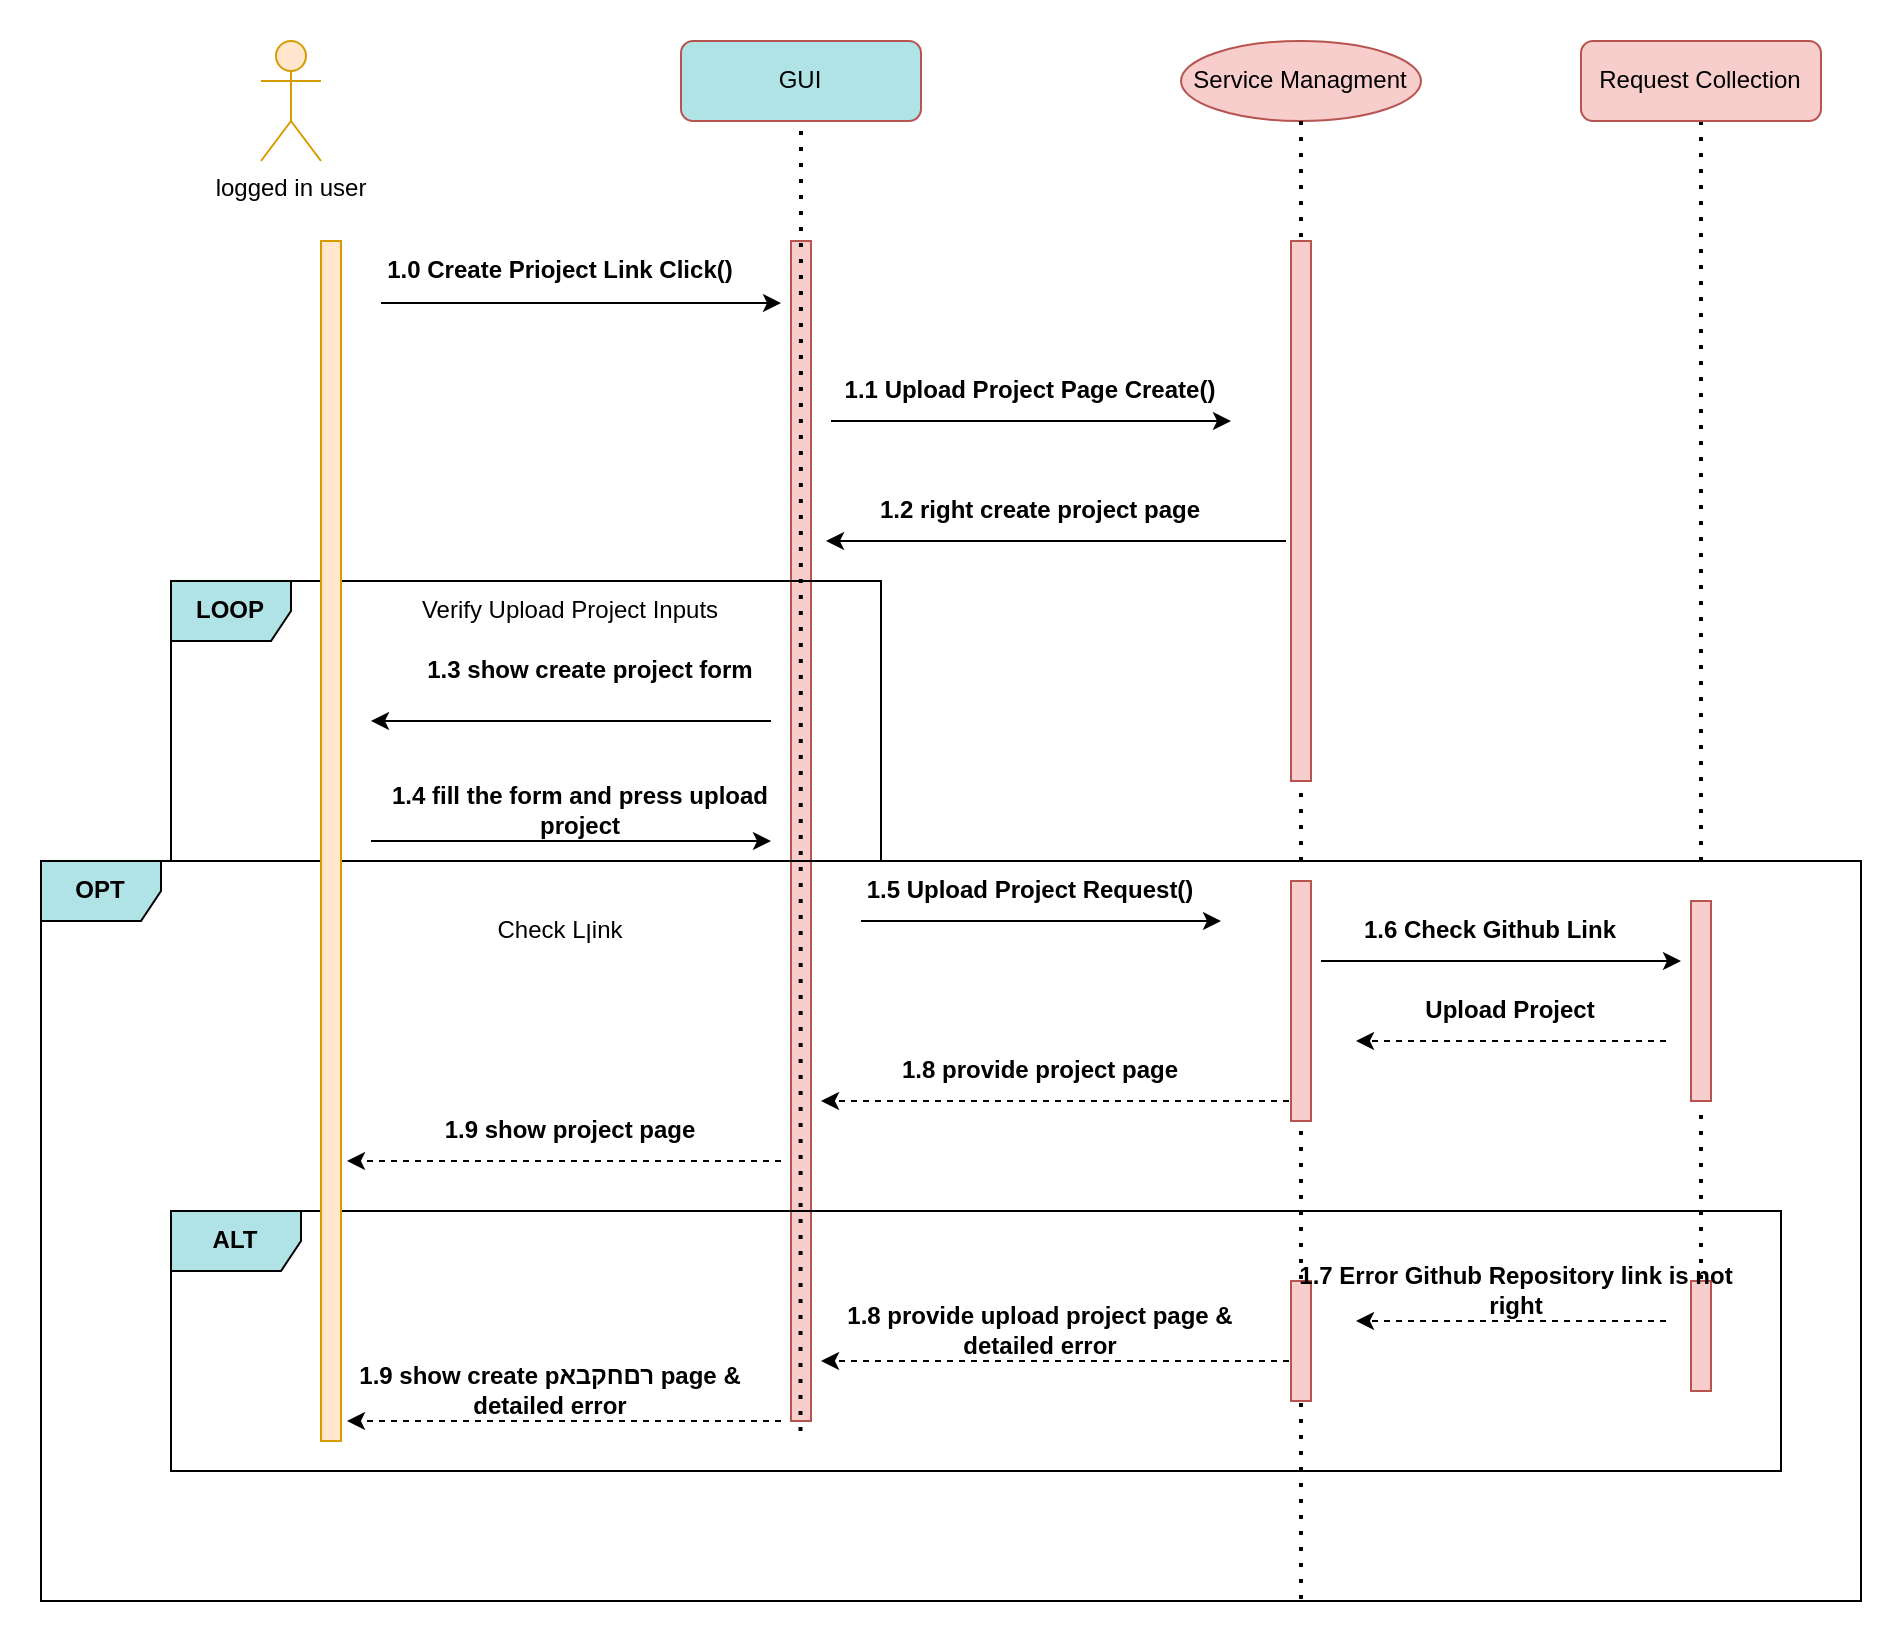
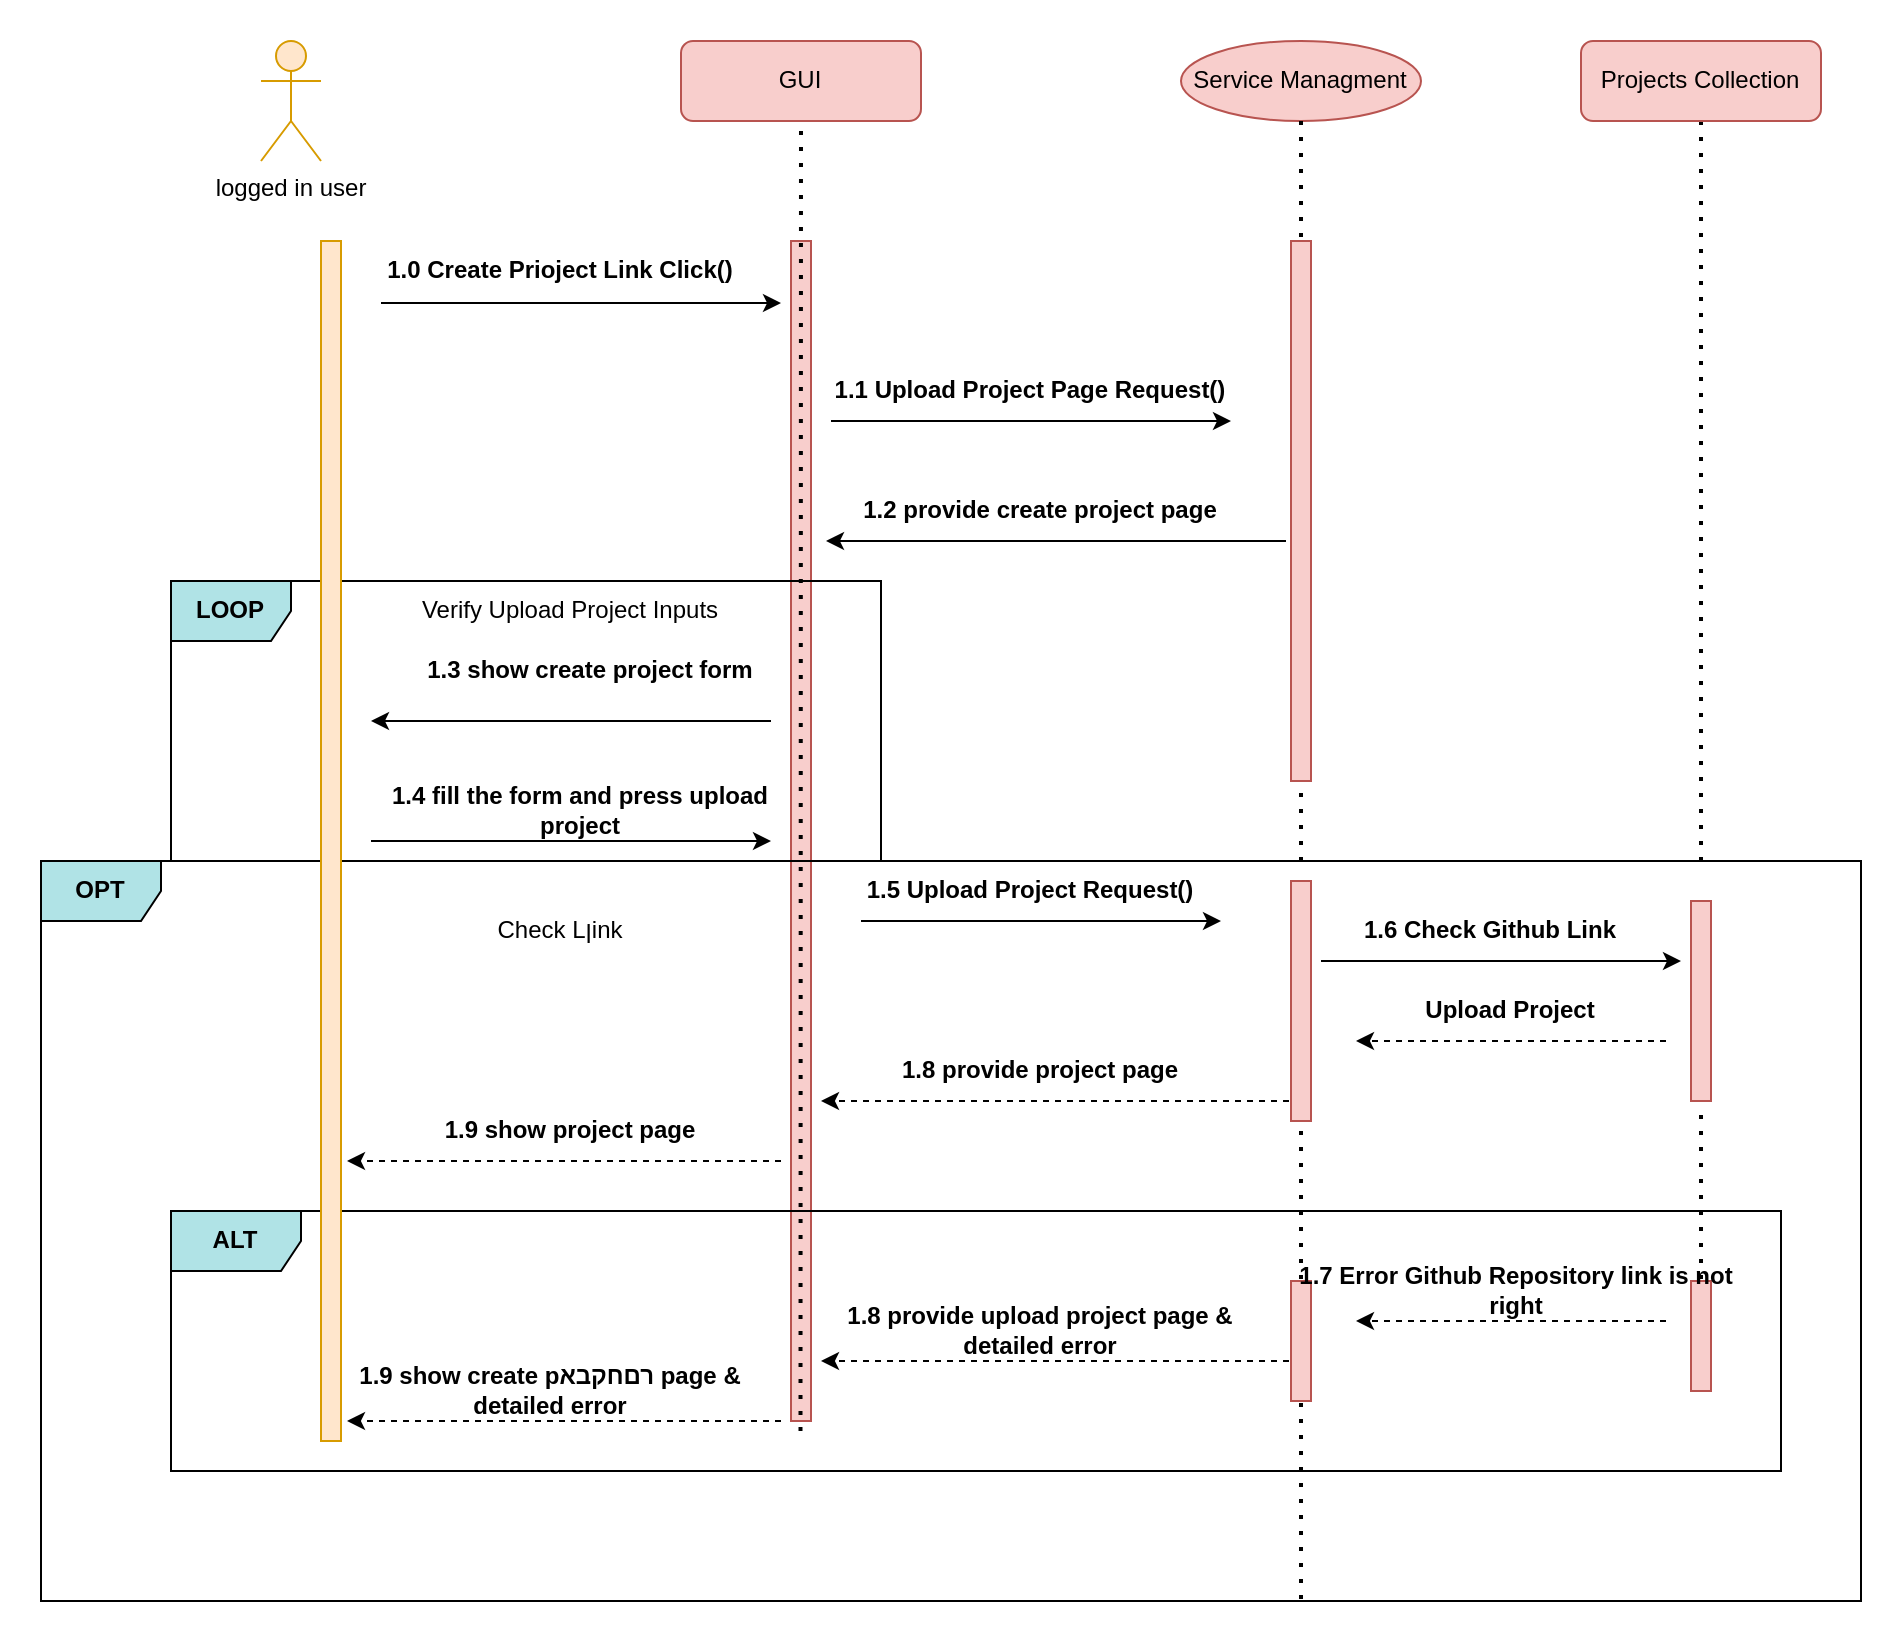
(801, 81) -> (801, 81)
(1701, 81) -> (1701, 81)
(1031, 391) -> (1031, 391)
(1041, 511) -> (1041, 511)
